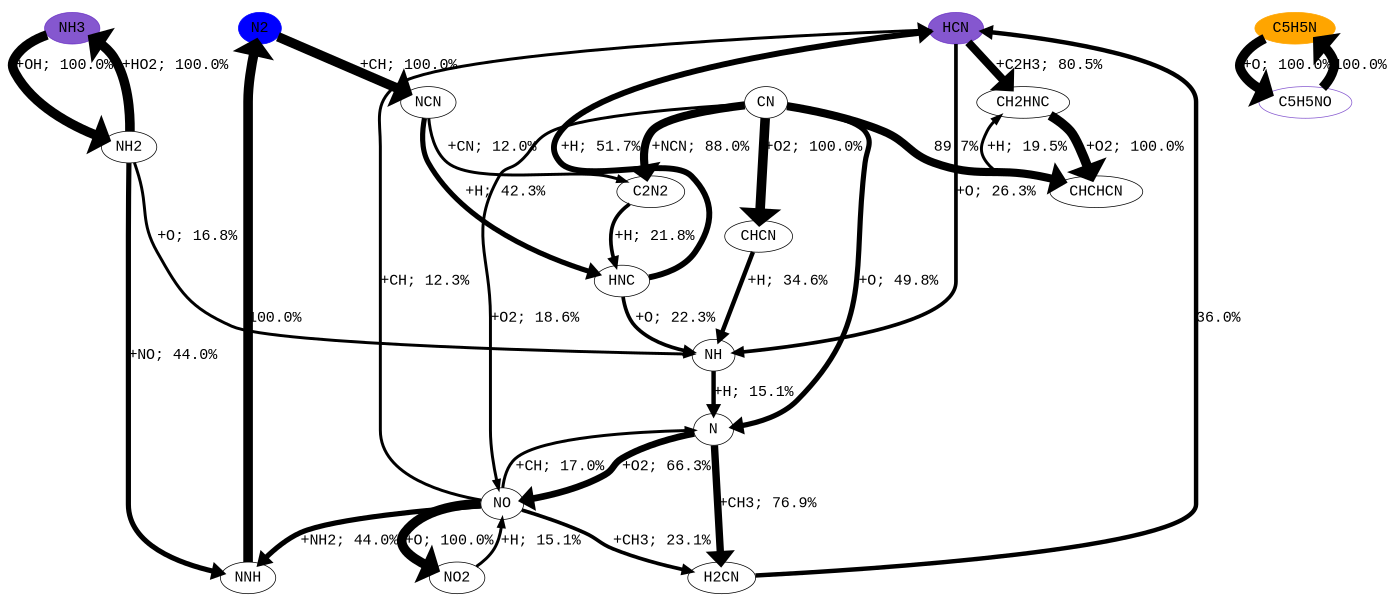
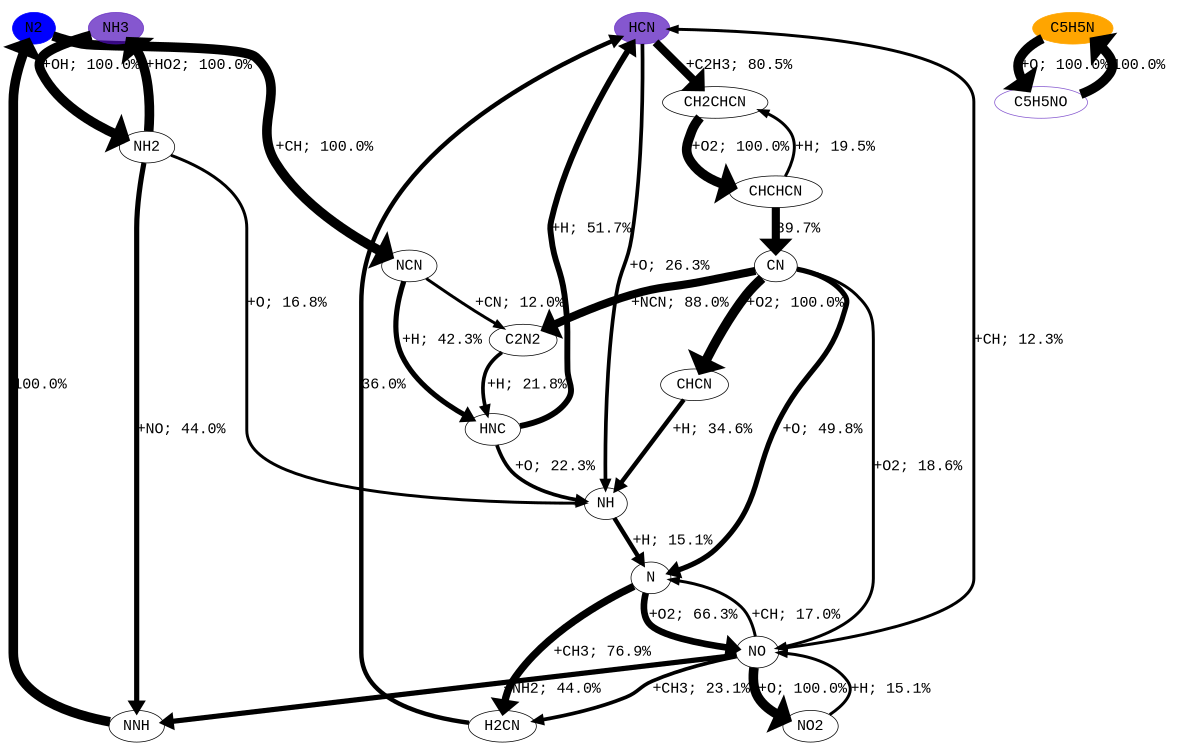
(1023, 102) -> (715, 102)
(917, 154) -> (776, 225)
